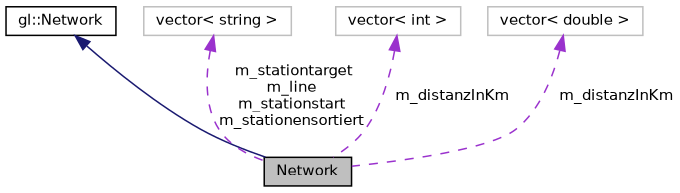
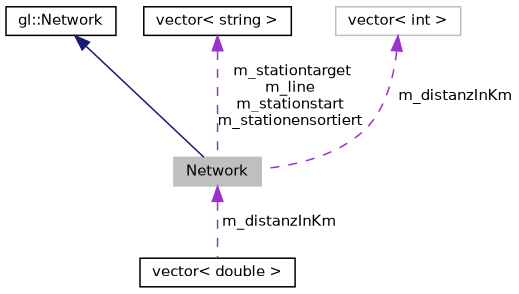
(218, 21) -> (218, 21)
(565, 21) -> (218, 273)
(480, 145) -> (218, 230)
(308, 172) -> (218, 172)
